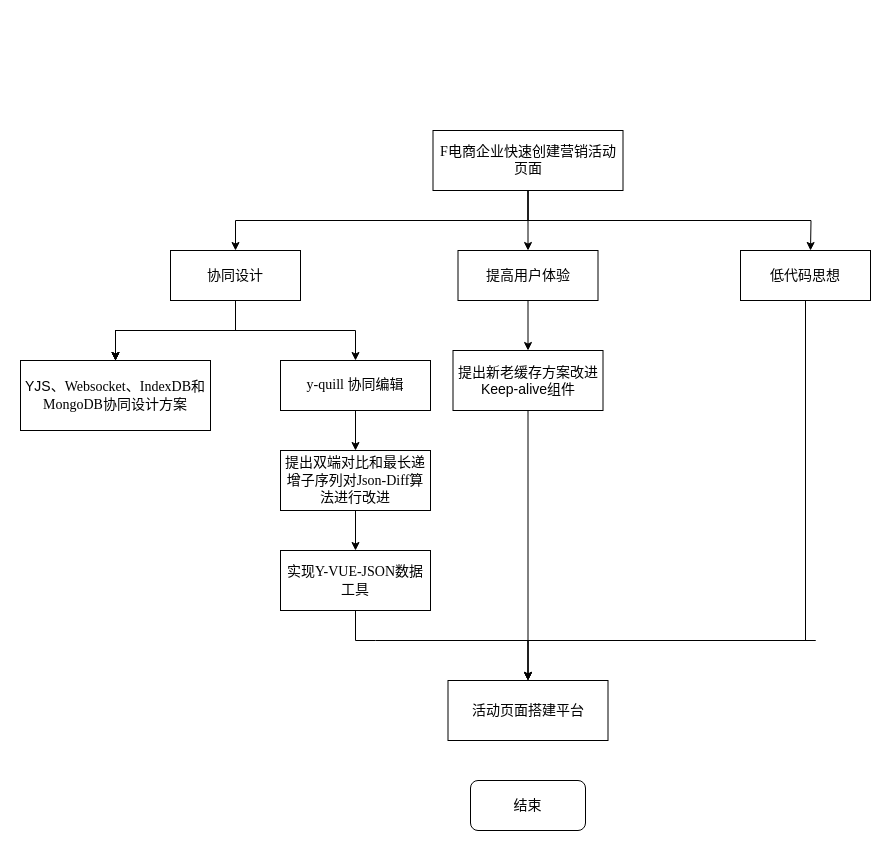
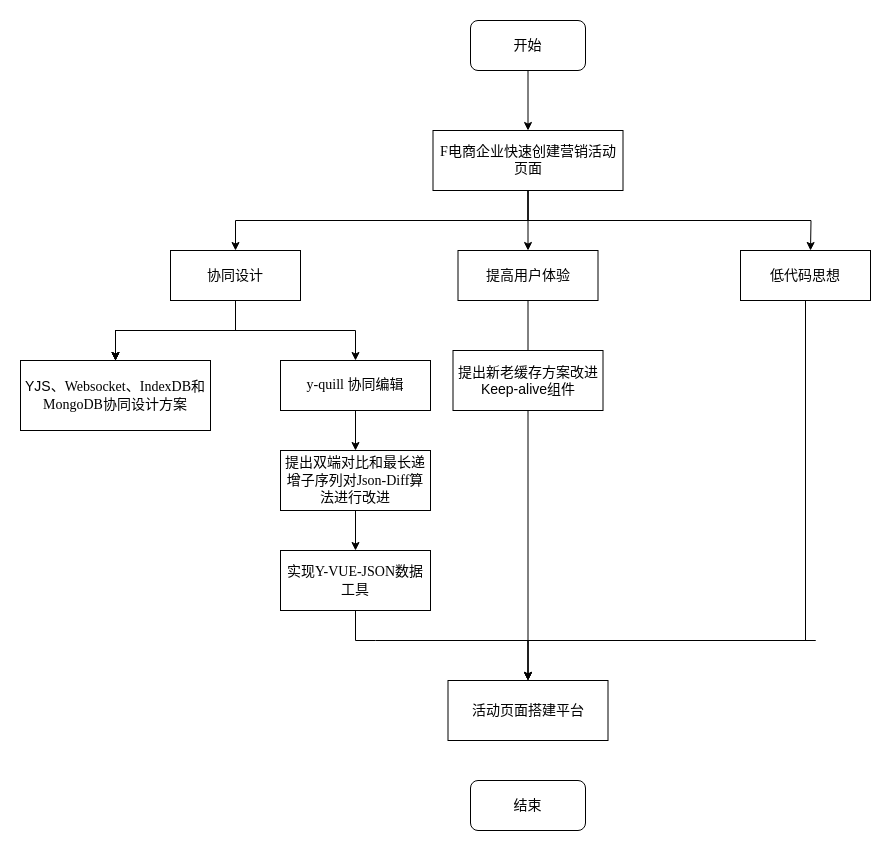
none -> (528, 46)
none -> (528, 97)
(528, 342) -> (528, 344)
